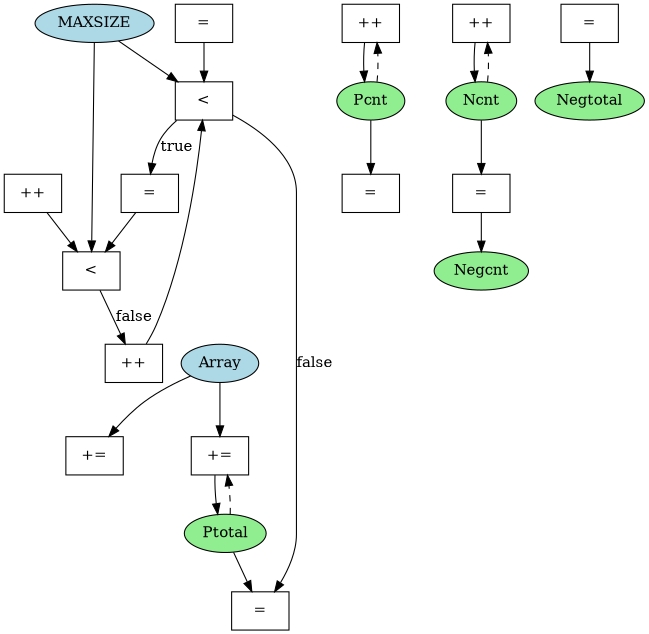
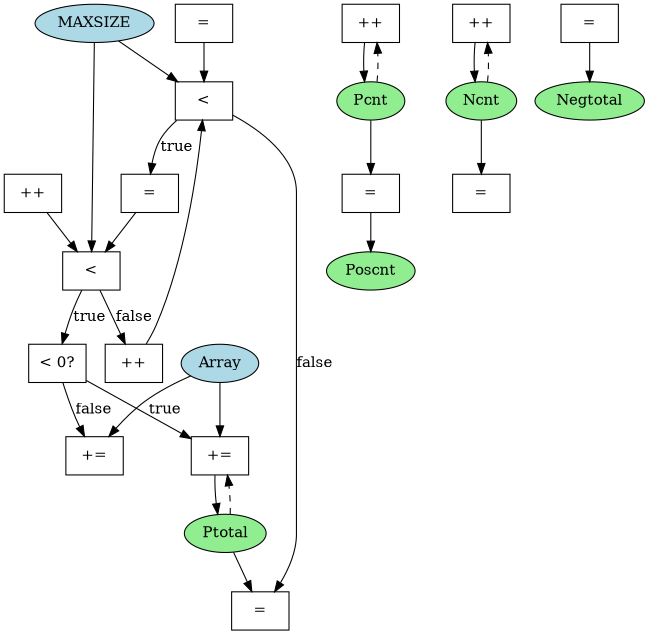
none -> (371, 271)
(481, 271) -> none
none -> (57, 363)
